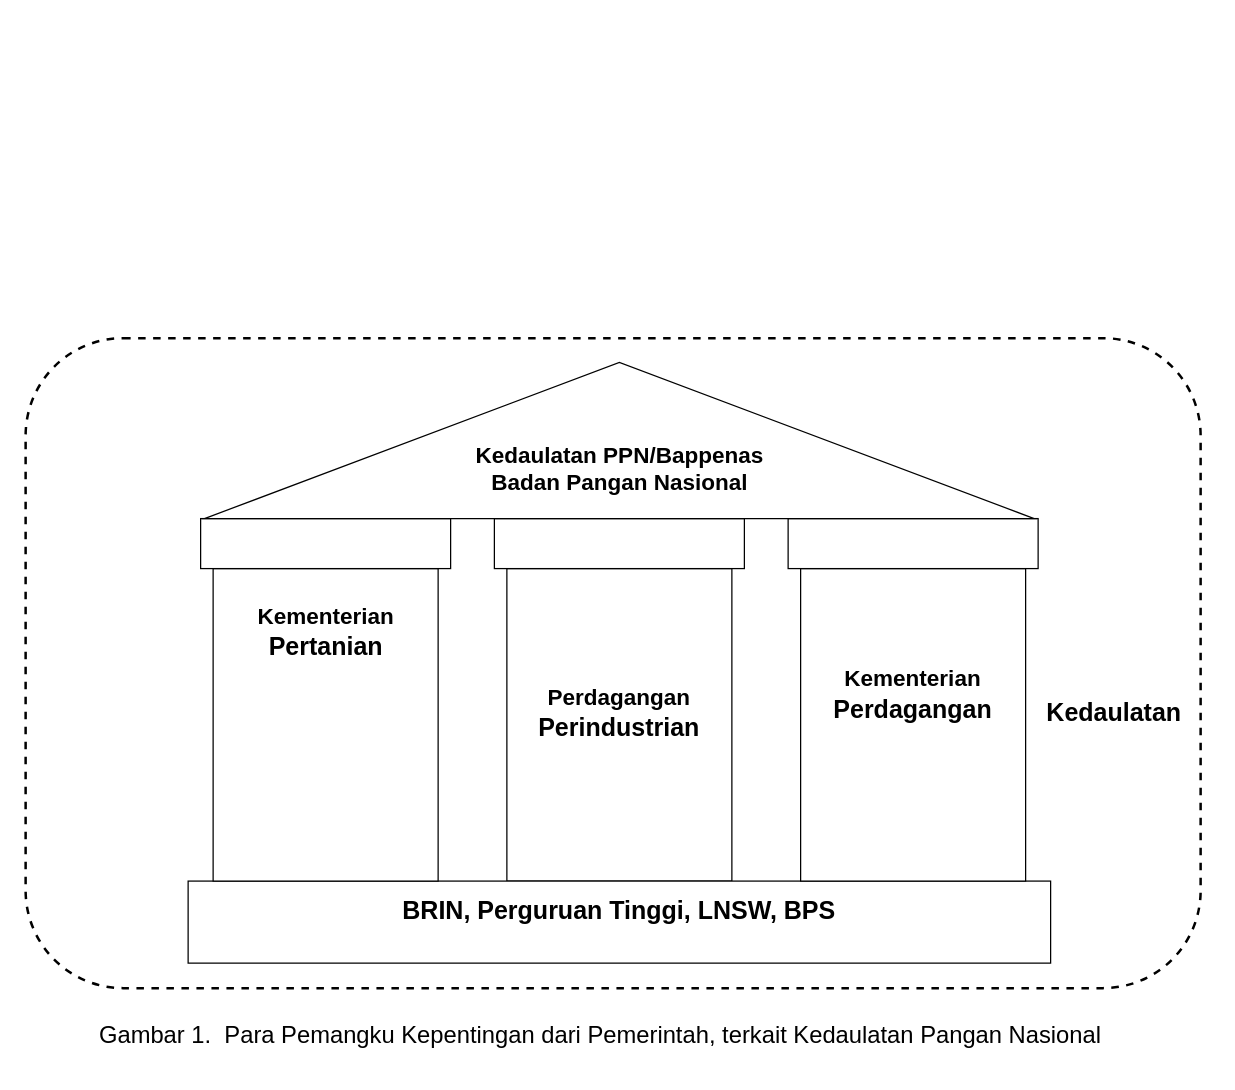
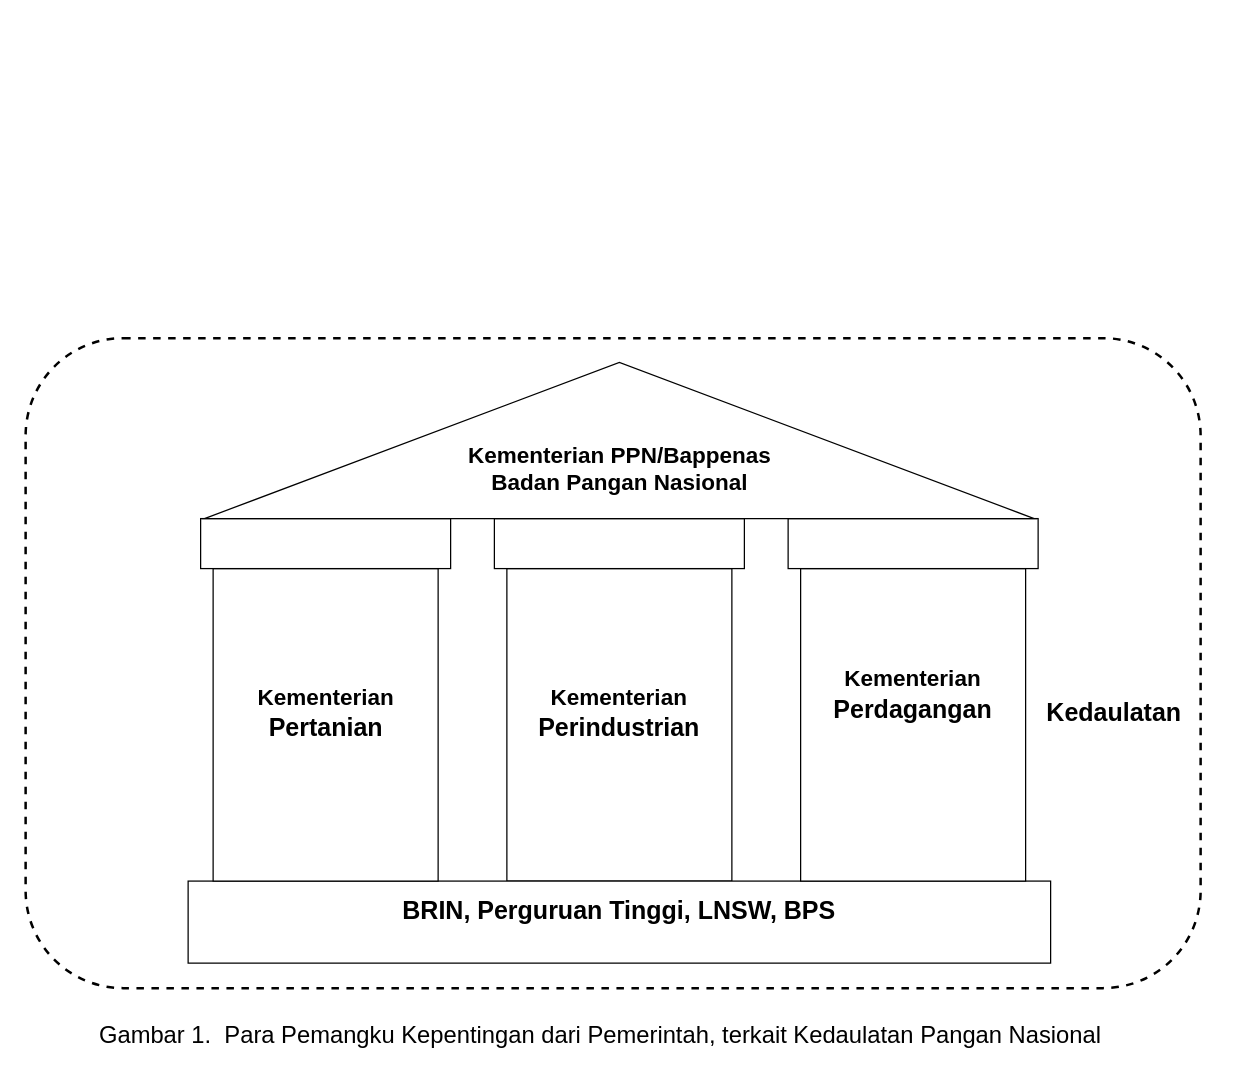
(620, 469) -> (620, 469)
(326, 631) -> (326, 712)
(619, 712) -> (619, 712)
